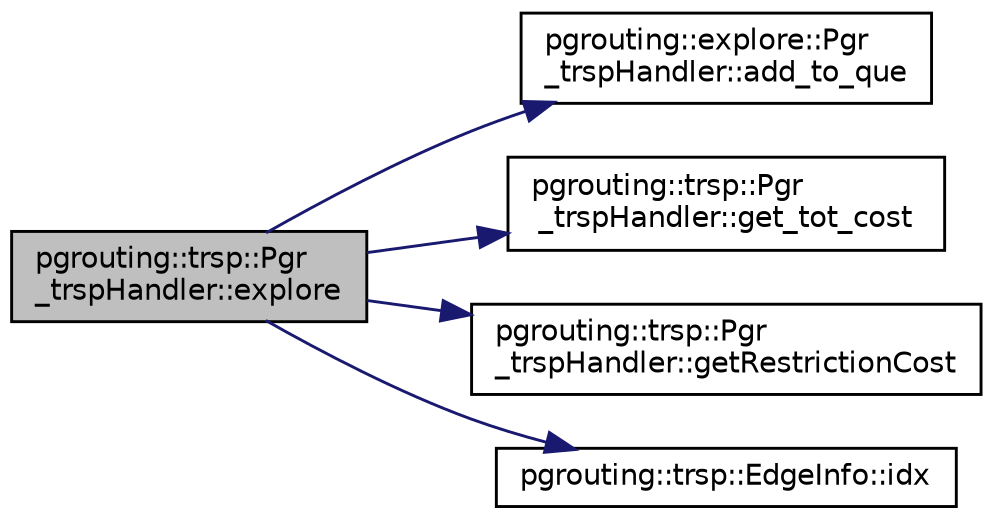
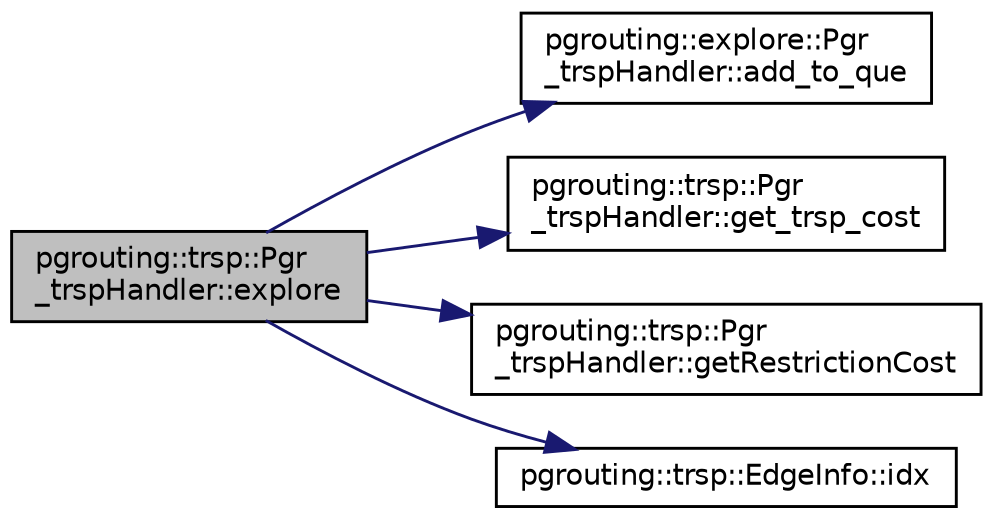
(726, 204) -> (726, 204)
